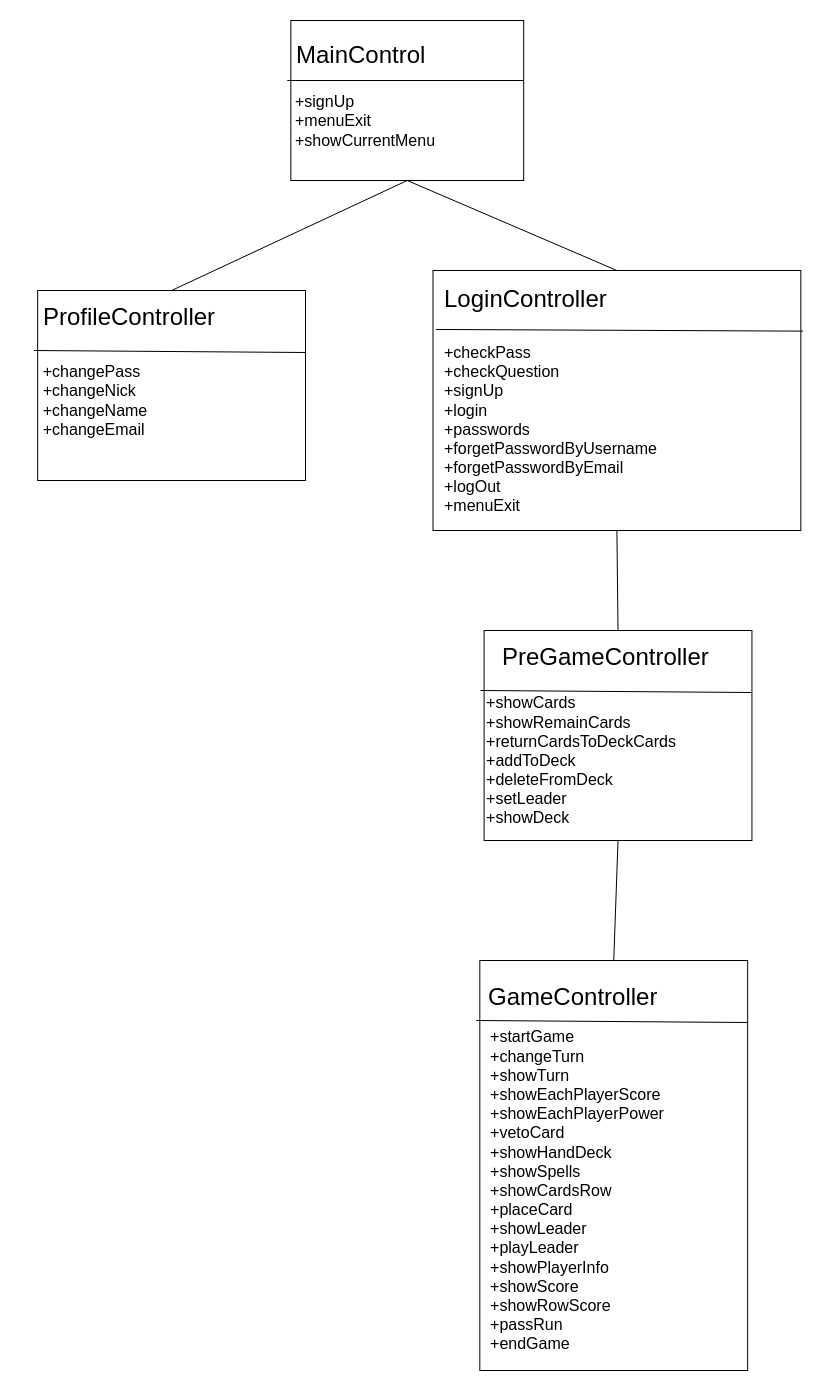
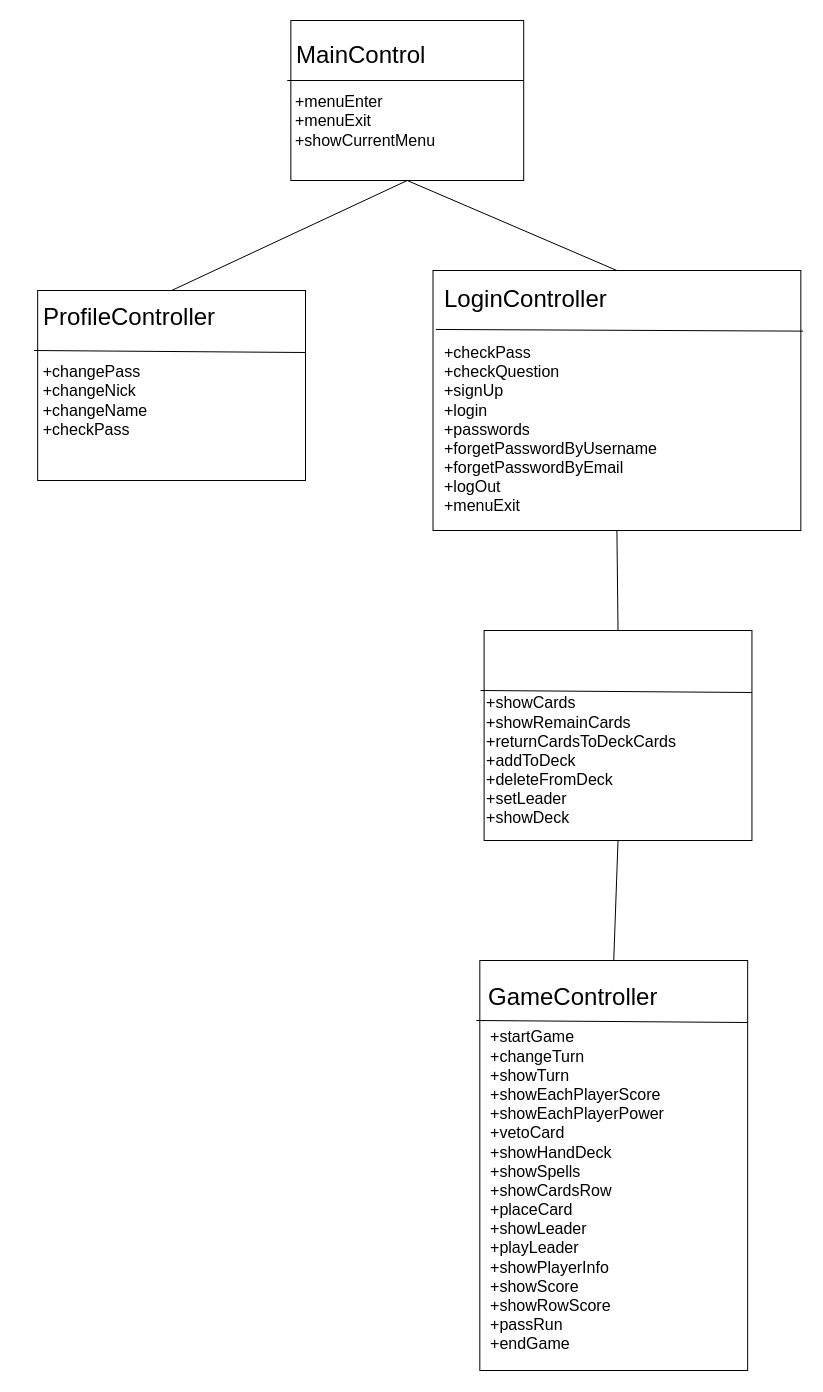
(366, 131) -> (366, 131)
(96, 401) -> (96, 401)
(612, 656) -> none
